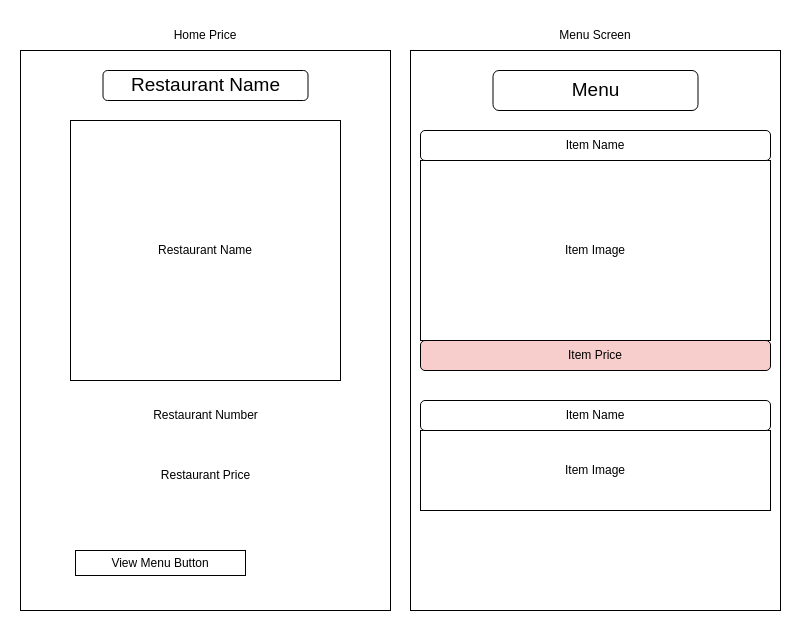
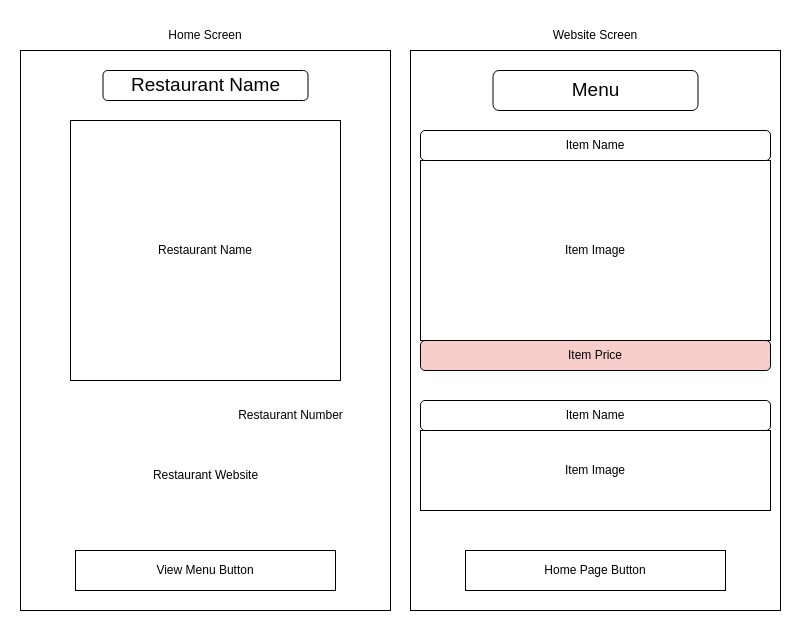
(206, 36) -> (206, 36)
(596, 36) -> (596, 36)
(206, 416) -> (291, 416)
(206, 476) -> (206, 476)
(161, 563) -> (206, 571)
none -> (596, 571)
